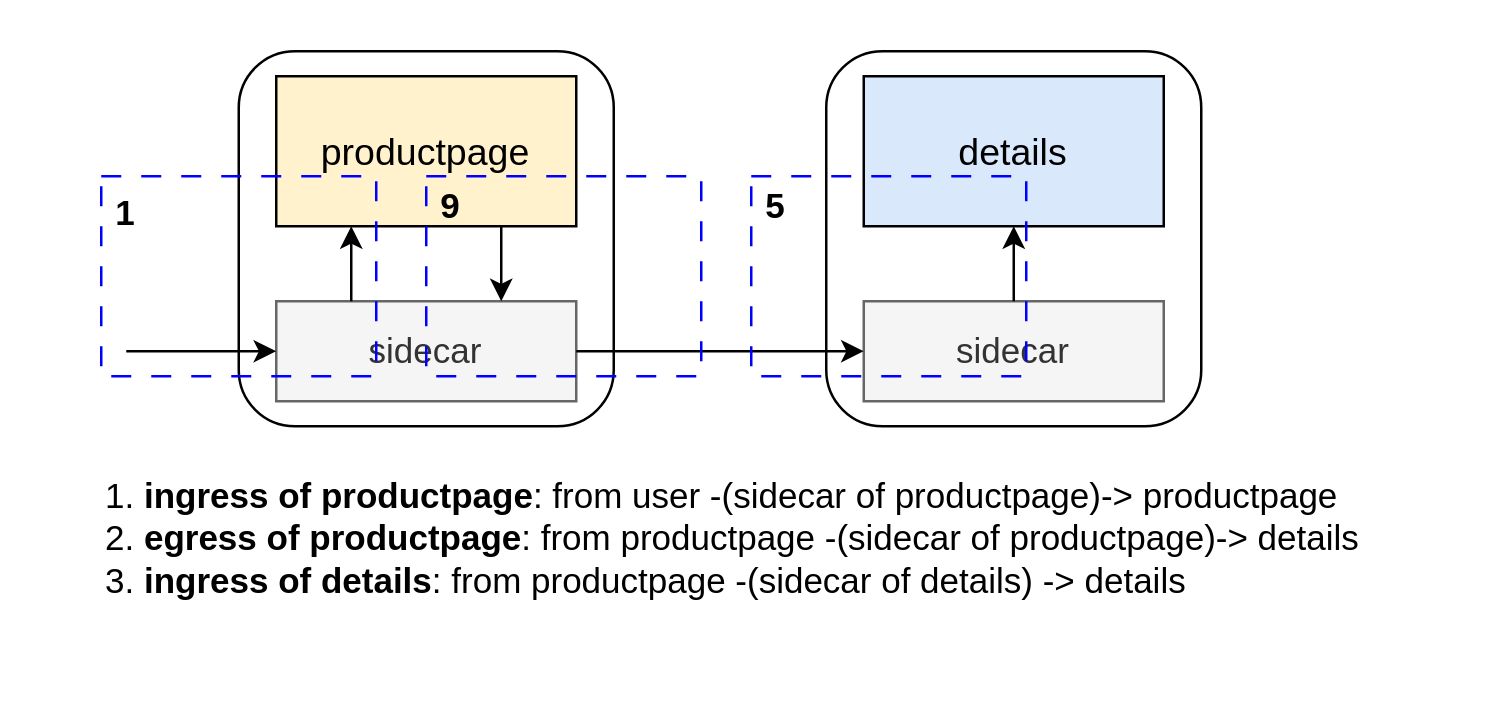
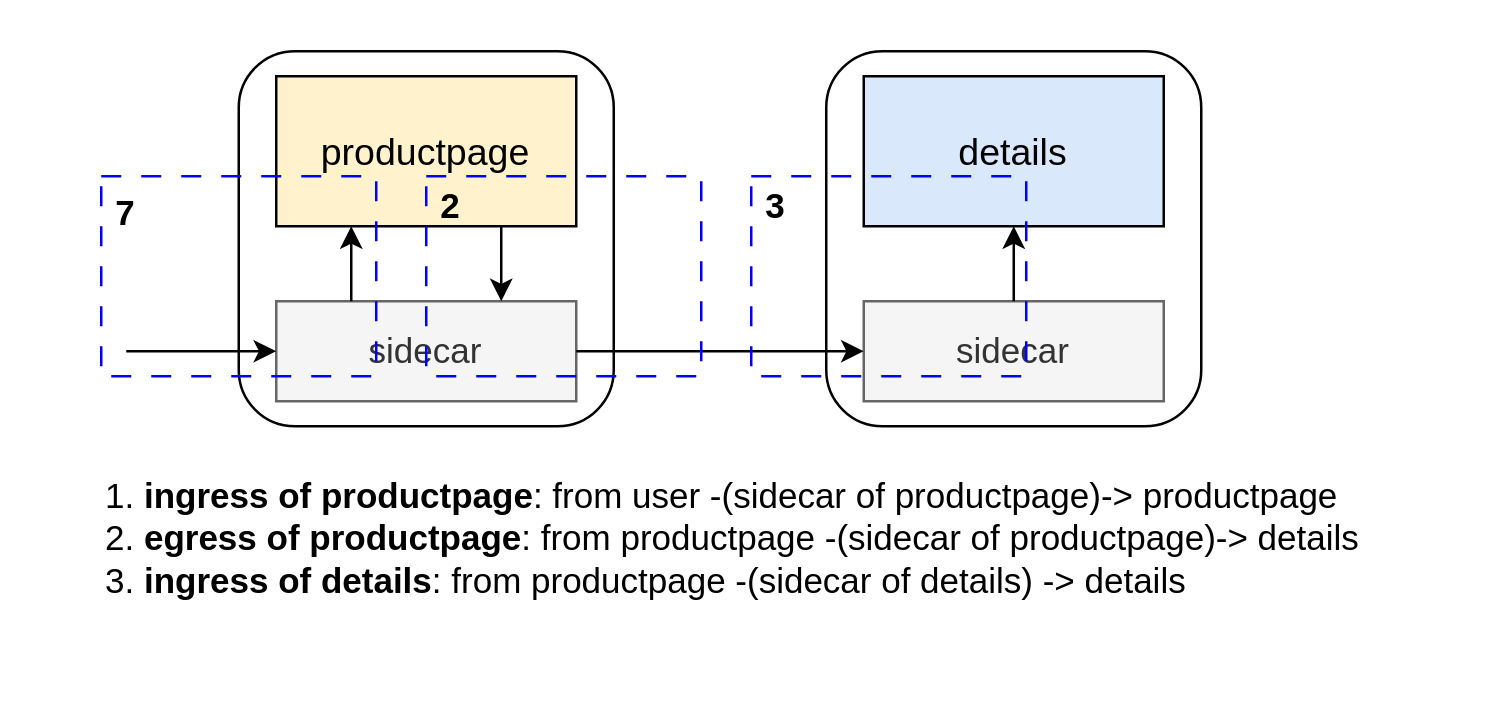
(451, 206) -> (451, 206)
(776, 206) -> (776, 206)
(126, 214) -> (126, 214)
